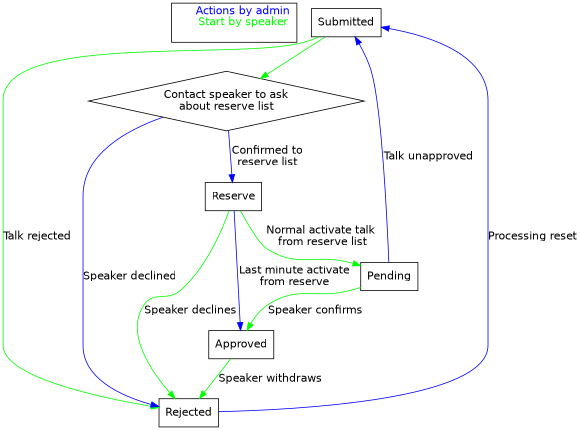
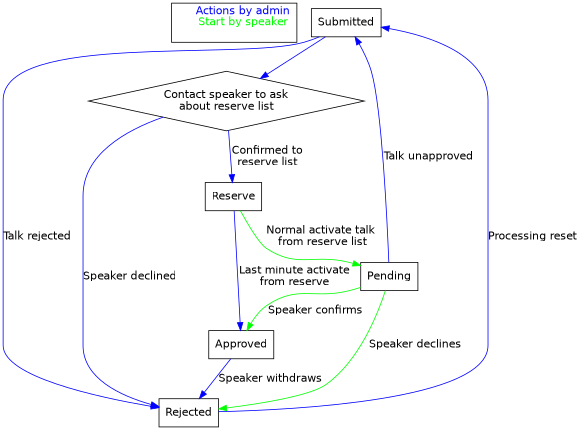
(296, 56) -> (296, 56)
(3, 138) -> (3, 138)
(159, 297) -> (330, 381)
(218, 376) -> (218, 376)
